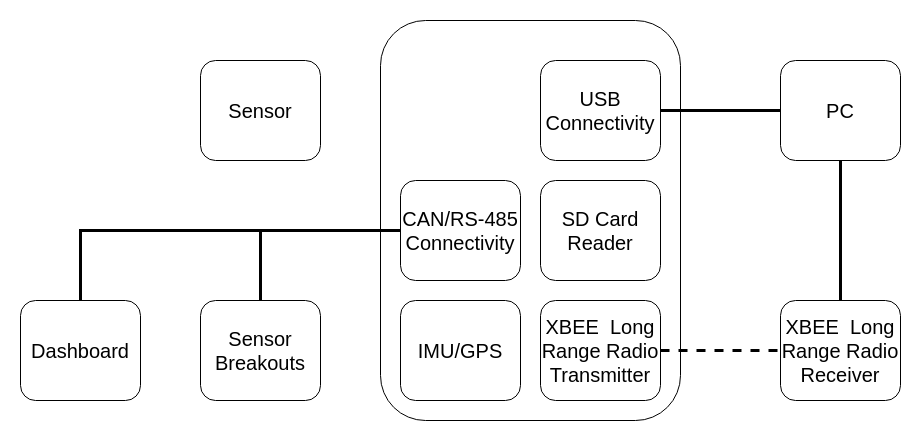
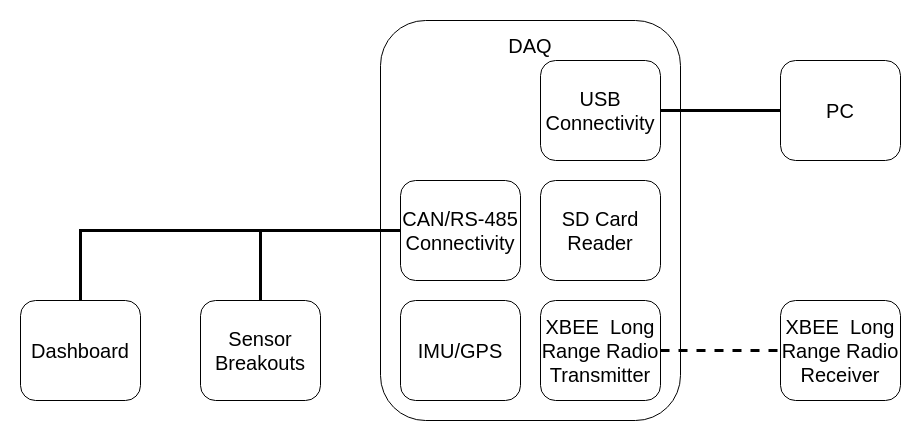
none -> (531, 46)
(261, 111) -> none
(841, 231) -> none
